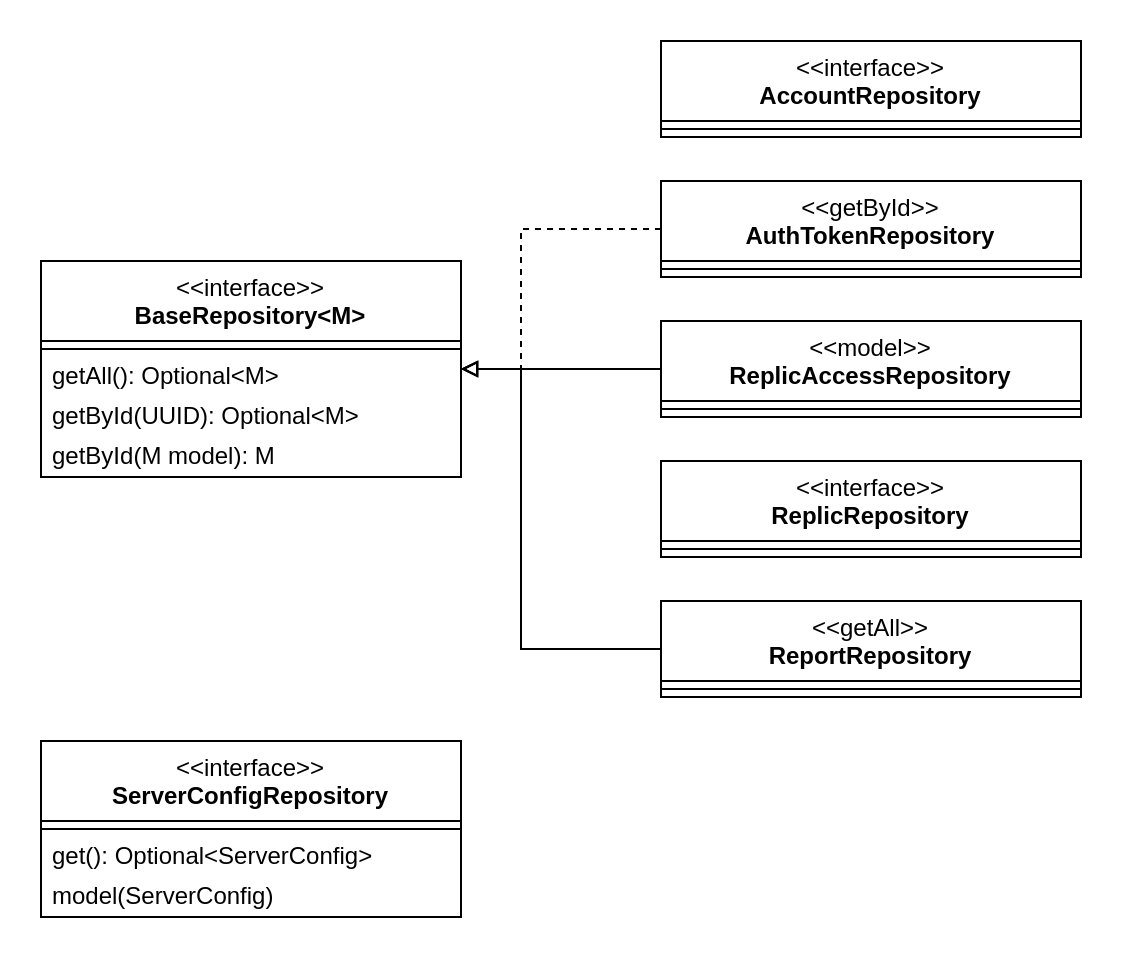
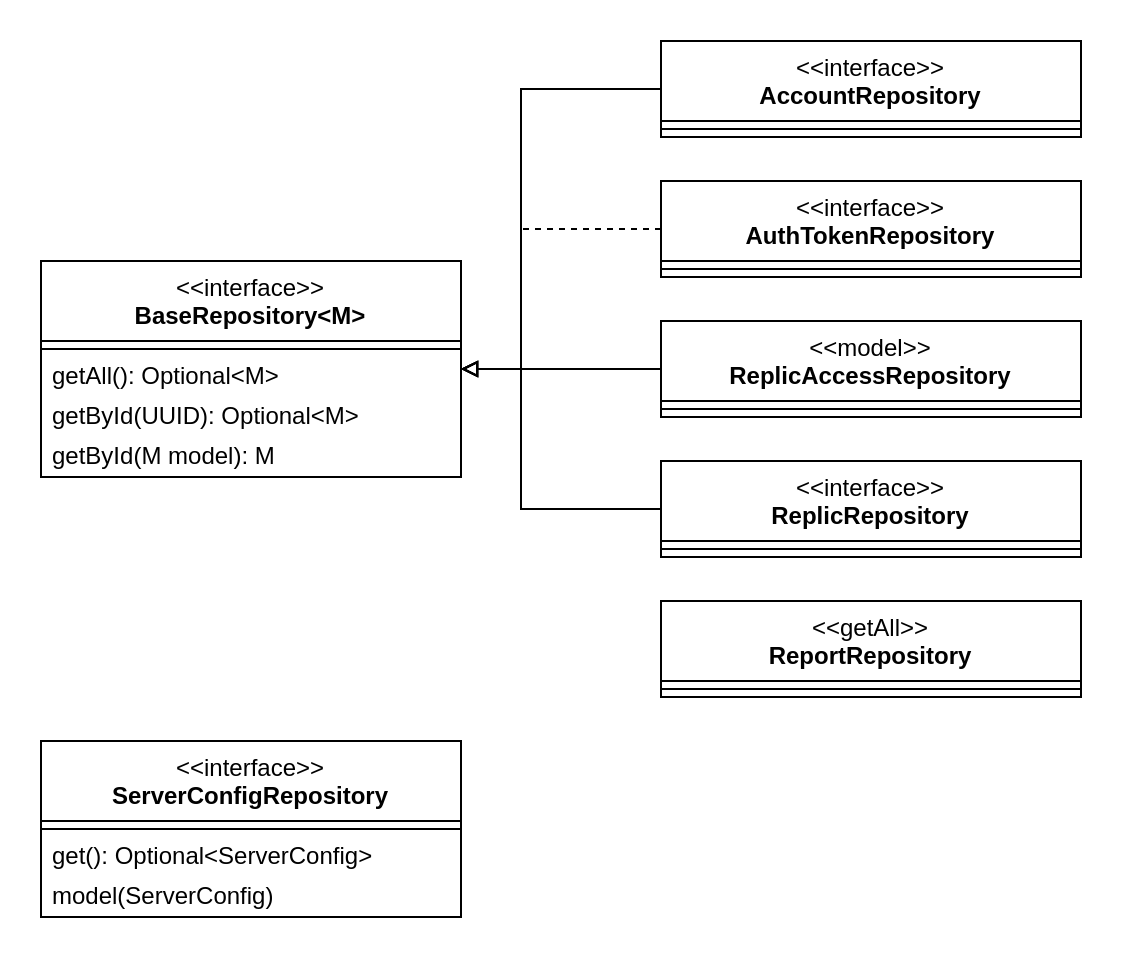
none -> (523, 89)
(871, 224) -> (871, 224)
none -> (593, 509)
(523, 649) -> none
